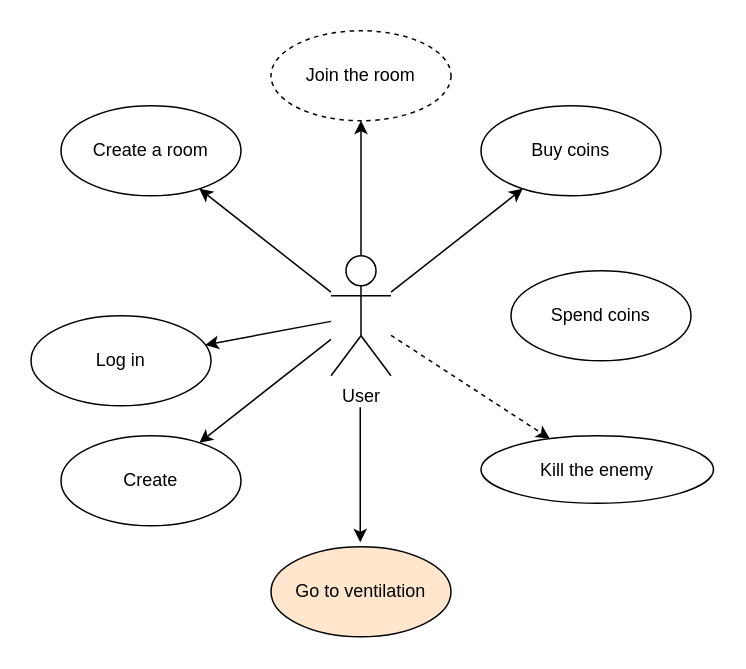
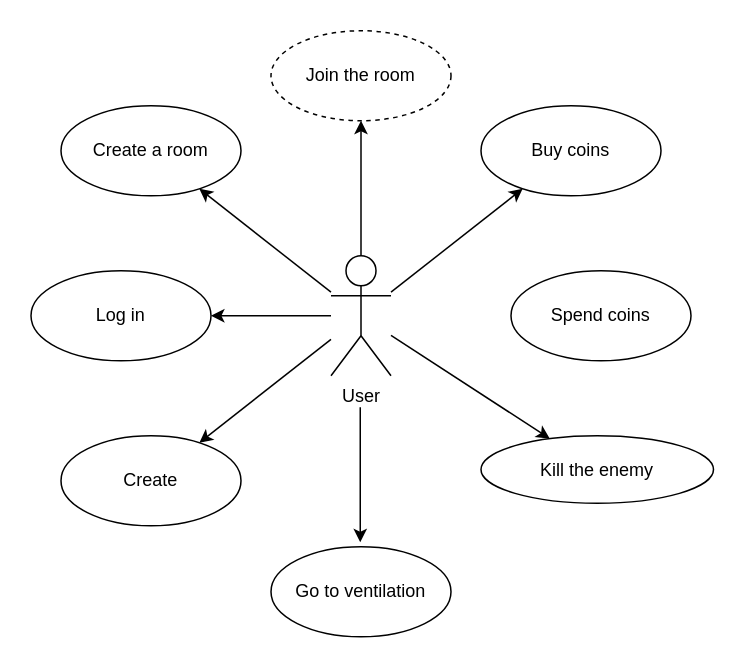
(121, 361) -> (121, 316)
(468, 386) -> (468, 386)
(361, 592) -> (361, 592)
